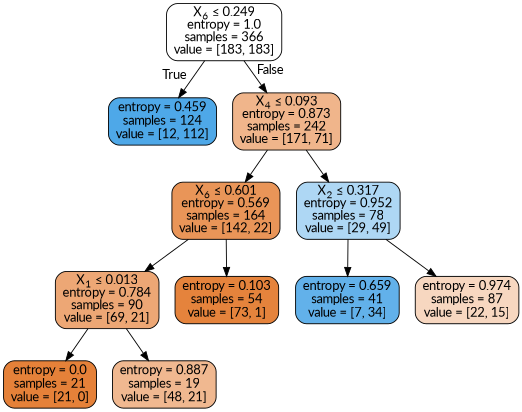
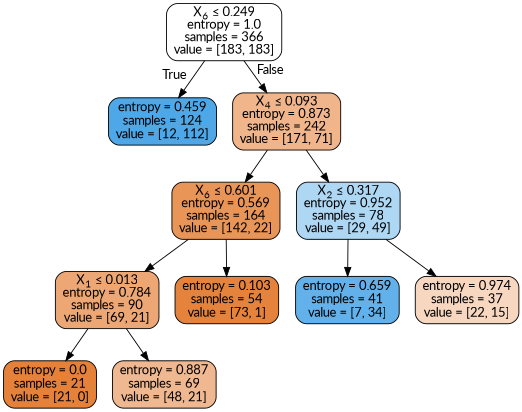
(467, 300) -> (467, 300)
(164, 384) -> (164, 384)
